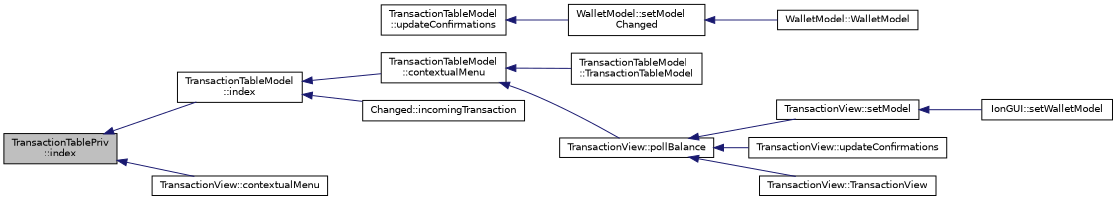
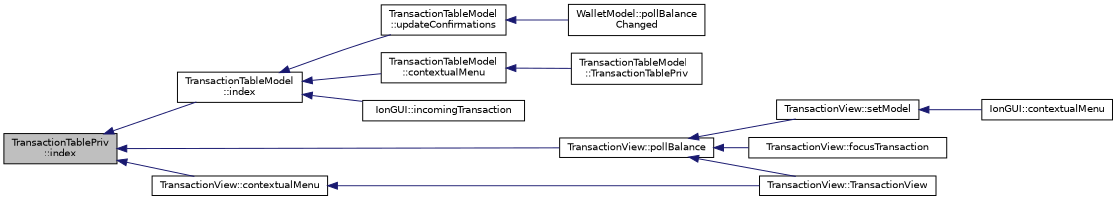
(637, 20) -> (637, 20)
(848, 20) -> none
none -> (340, 51)
(637, 69) -> (637, 69)
(565, 110) -> (343, 148)
(1047, 110) -> (1047, 110)
(444, 111) -> (444, 111)
(848, 148) -> (848, 148)
none -> (549, 186)
